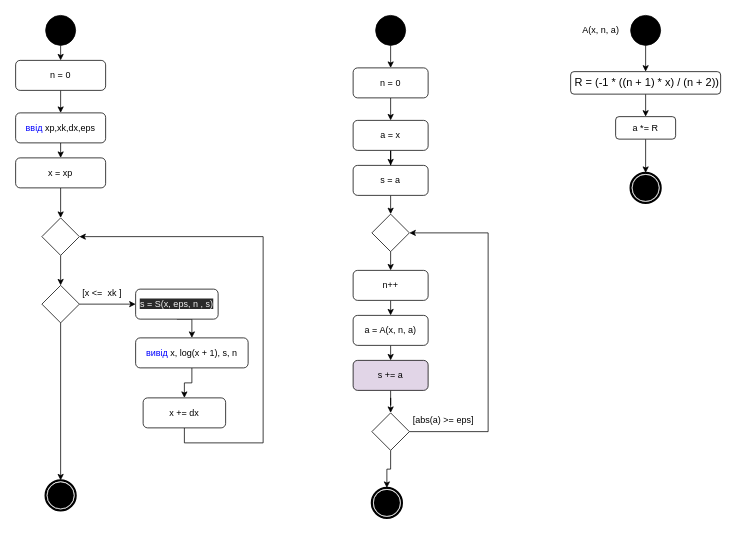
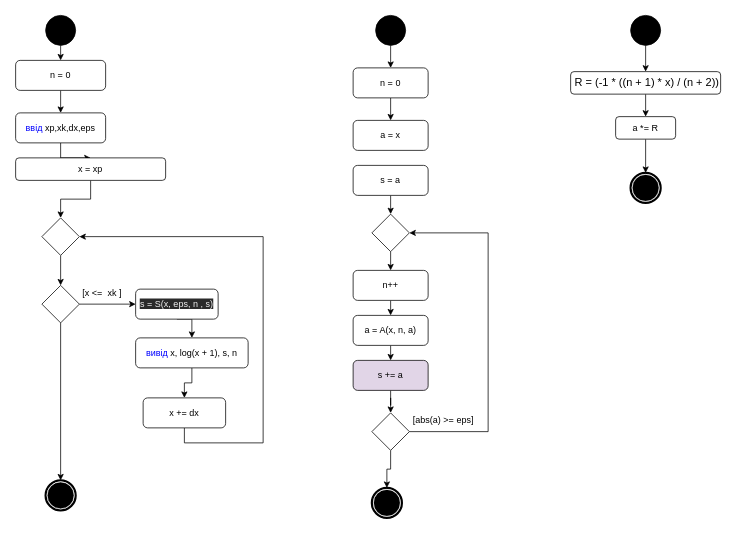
(600, 30) -> none
(390, 160) -> none
(60, 173) -> (90, 169)
